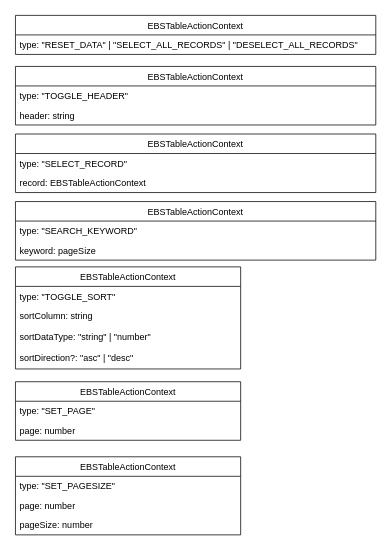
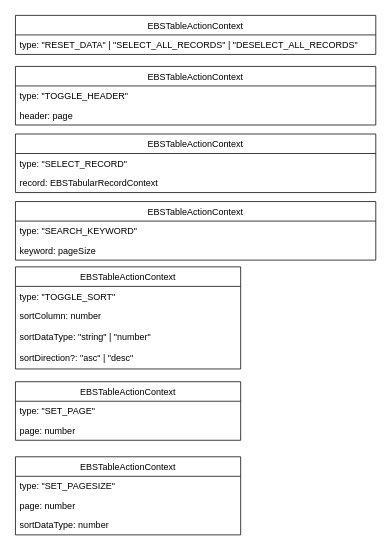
(51, 116) -> (47, 116)
(88, 183) -> (94, 183)
(60, 316) -> (61, 316)
(56, 525) -> (68, 525)
